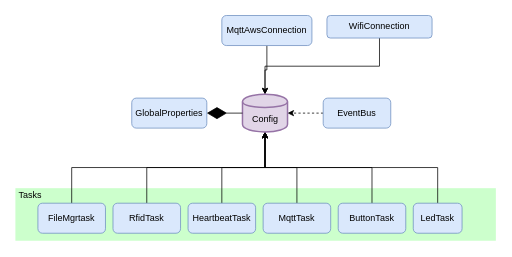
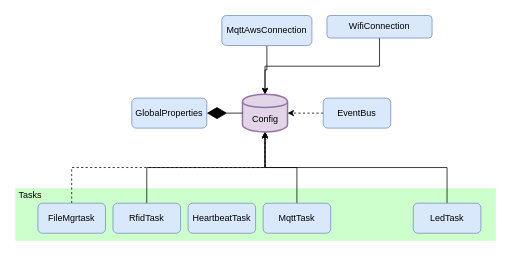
(91, 167) -> (91, 167)
(222, 187) -> none
(372, 187) -> none
(372, 218) -> none
(437, 218) -> (447, 218)
